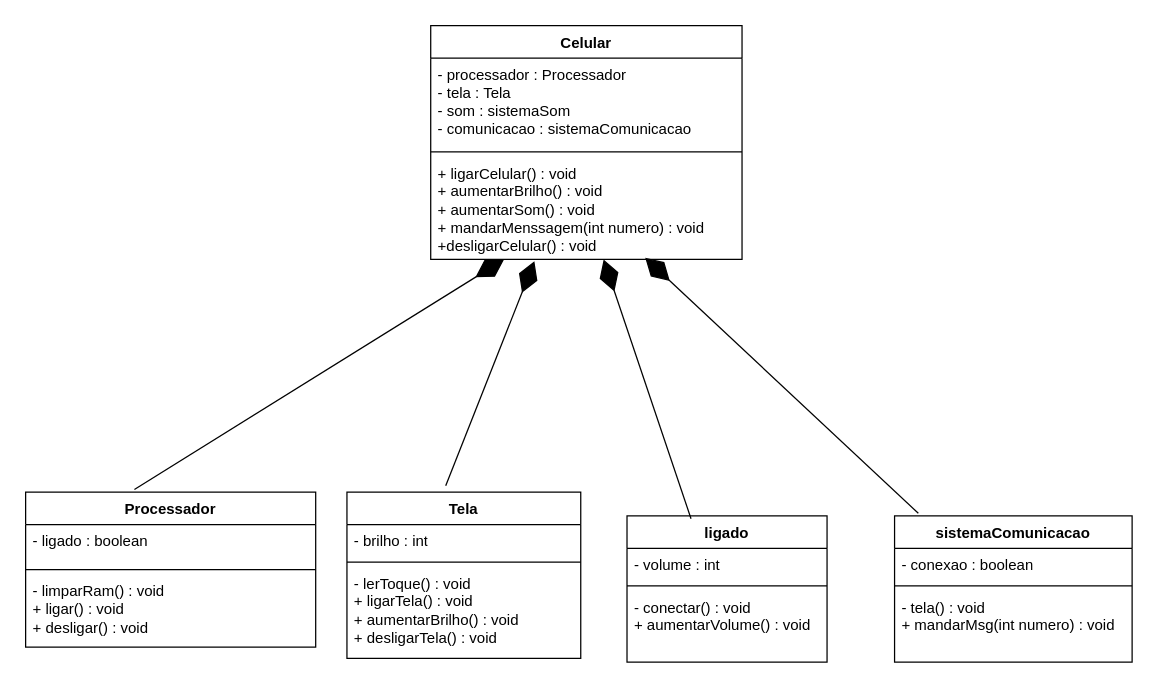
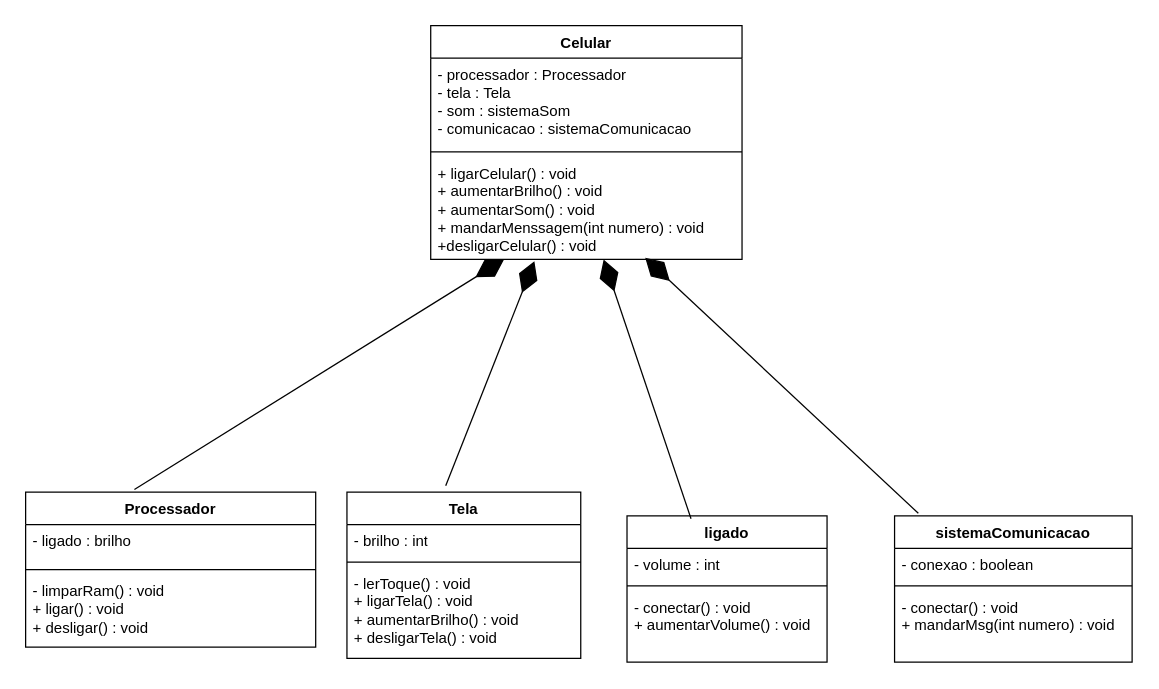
(95, 542) -> (89, 542)
(1014, 617) -> (1014, 617)
